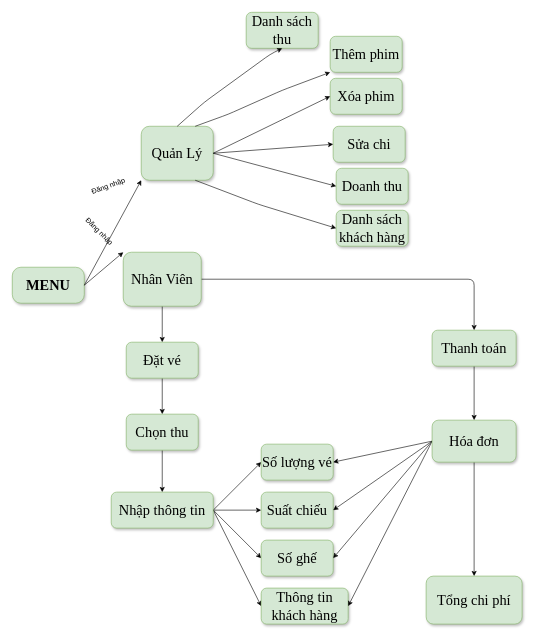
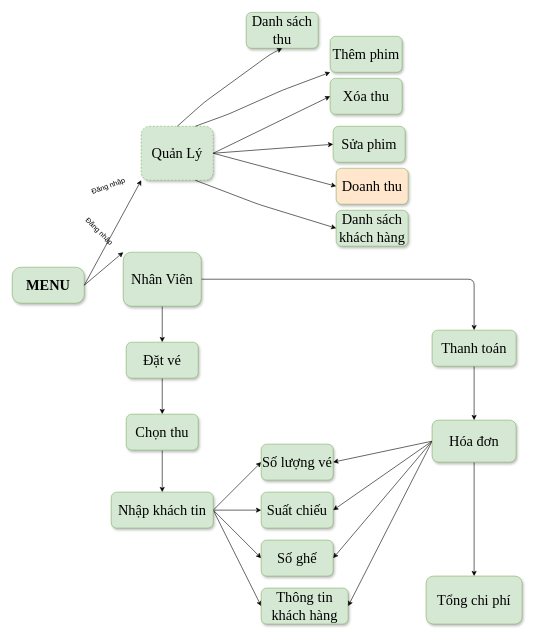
(366, 96) -> (366, 96)
(369, 144) -> (369, 144)
(177, 153) -> (177, 153)
(372, 186) -> (372, 186)
(162, 510) -> (162, 510)
